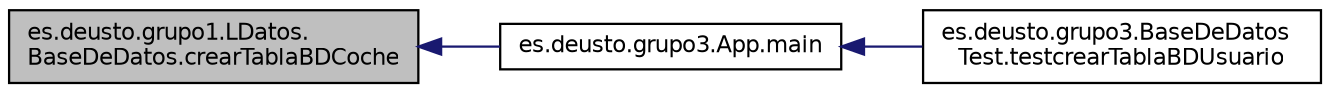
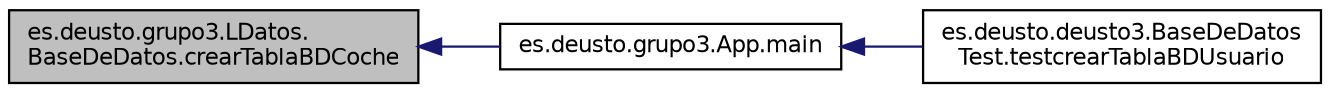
(214, 47) -> (214, 47)
(1122, 47) -> (1122, 47)
